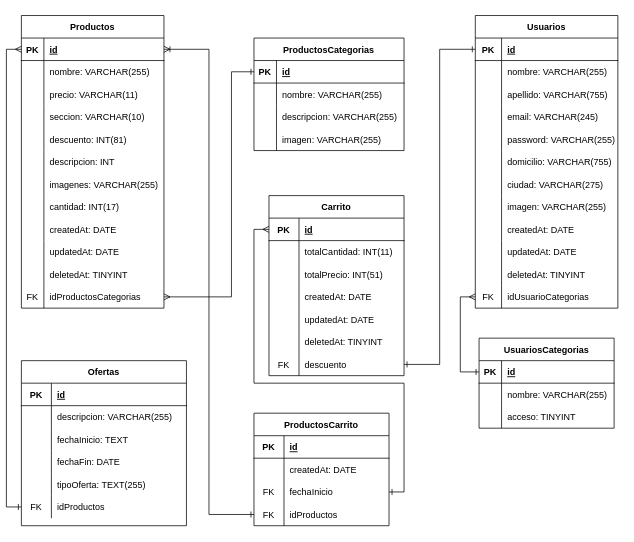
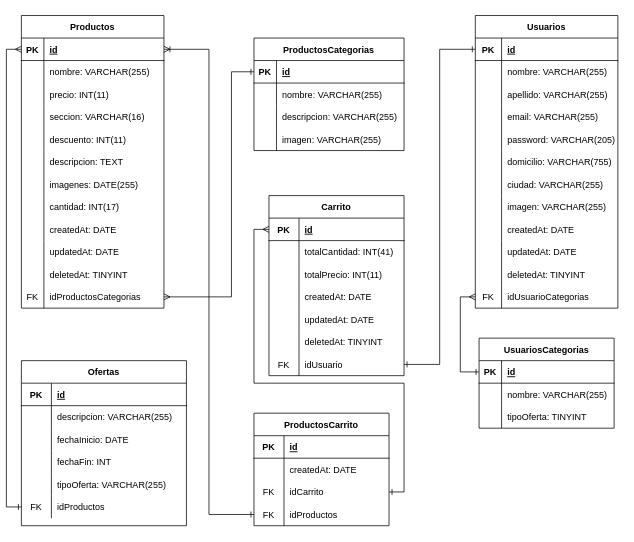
(94, 95) -> (84, 95)
(558, 95) -> (558, 95)
(98, 117) -> (98, 117)
(551, 117) -> (551, 117)
(93, 140) -> (93, 140)
(561, 140) -> (561, 140)
(85, 162) -> (88, 162)
(103, 185) -> (95, 185)
(555, 185) -> (555, 185)
(355, 252) -> (355, 252)
(350, 275) -> (350, 275)
(327, 365) -> (325, 365)
(542, 417) -> (551, 417)
(95, 440) -> (95, 440)
(89, 462) -> (86, 462)
(108, 485) -> (115, 485)
(315, 492) -> (310, 492)
